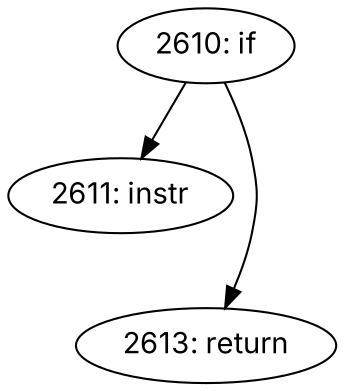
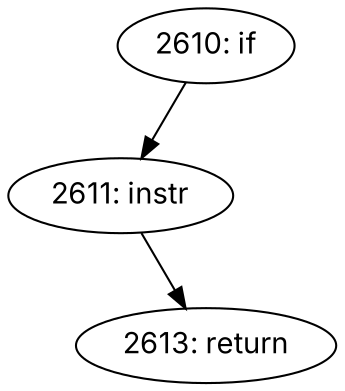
(256, 185) -> (158, 262)
